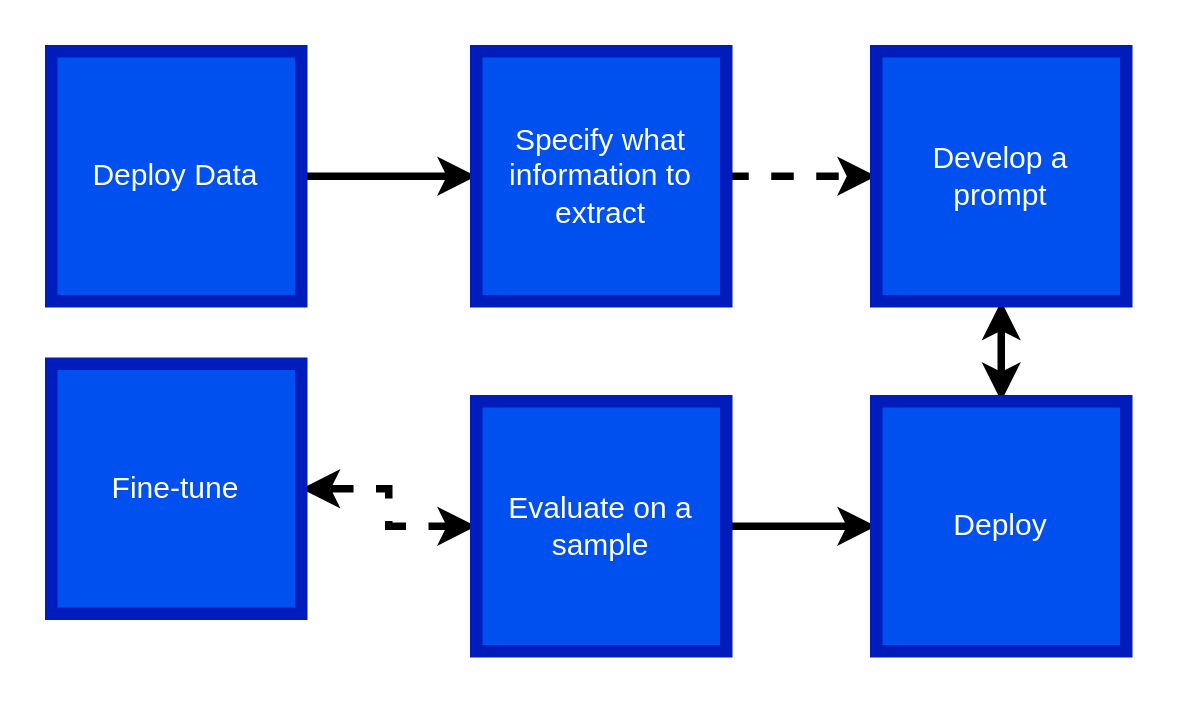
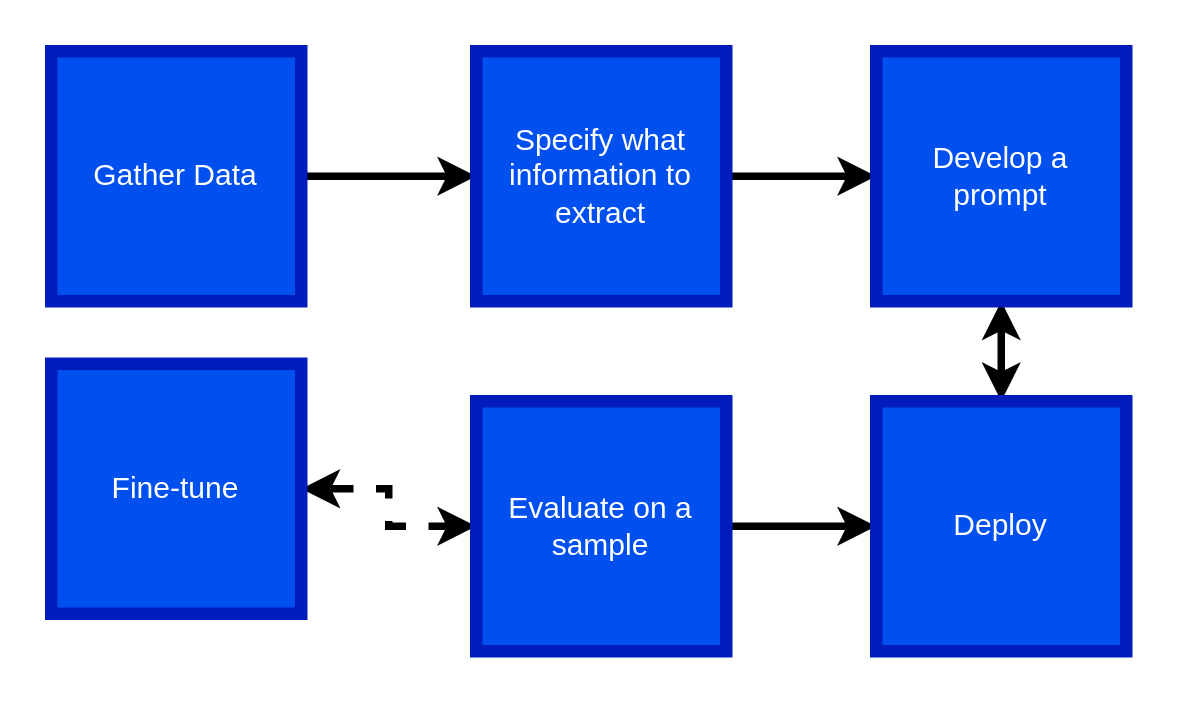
(176, 176) -> (176, 176)
(804, 176) -> (804, 176)
